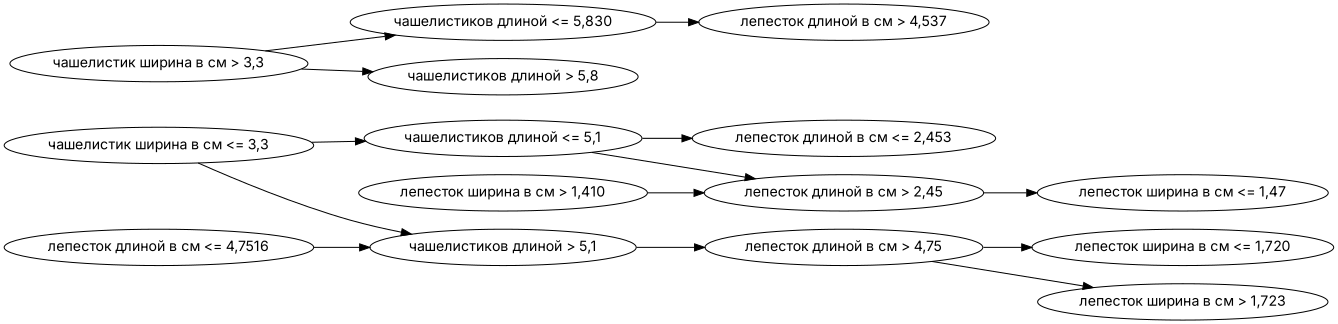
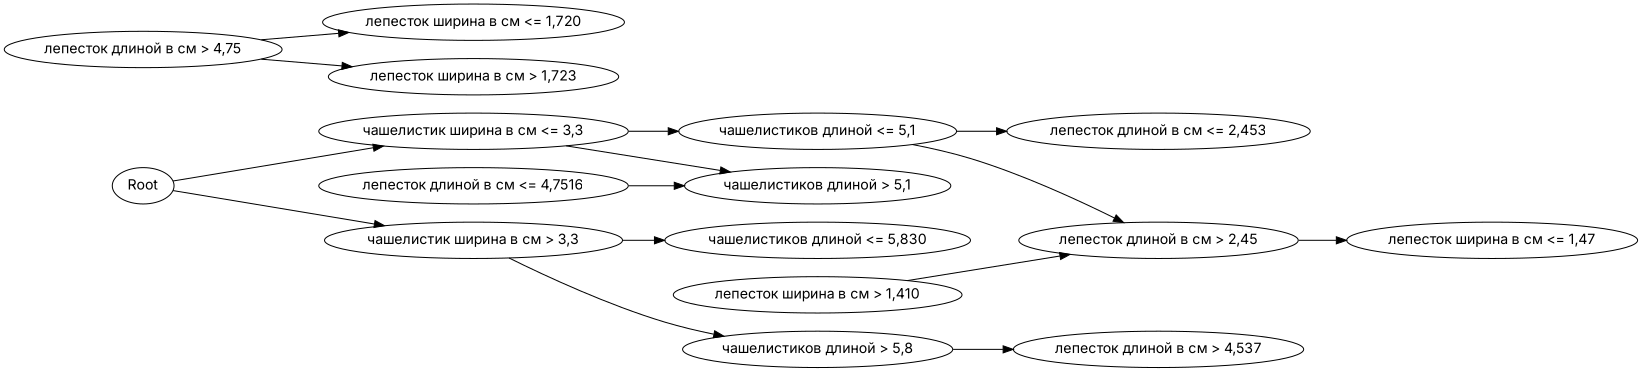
(672, 22) -> (978, 349)
none -> (143, 186)
(665, 247) -> none
